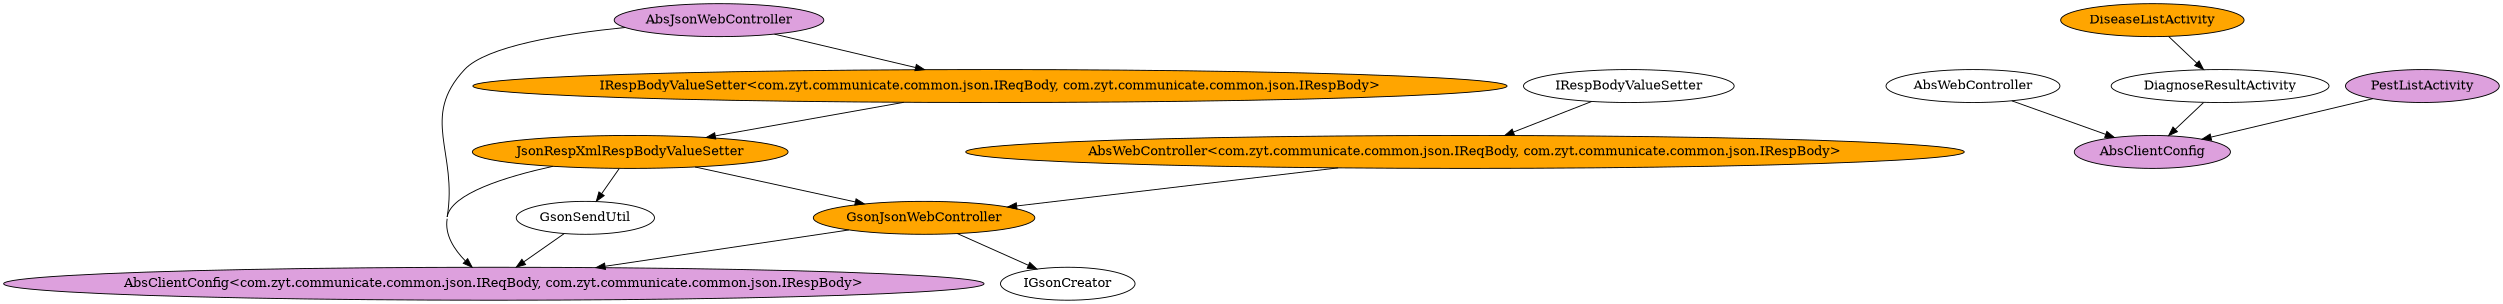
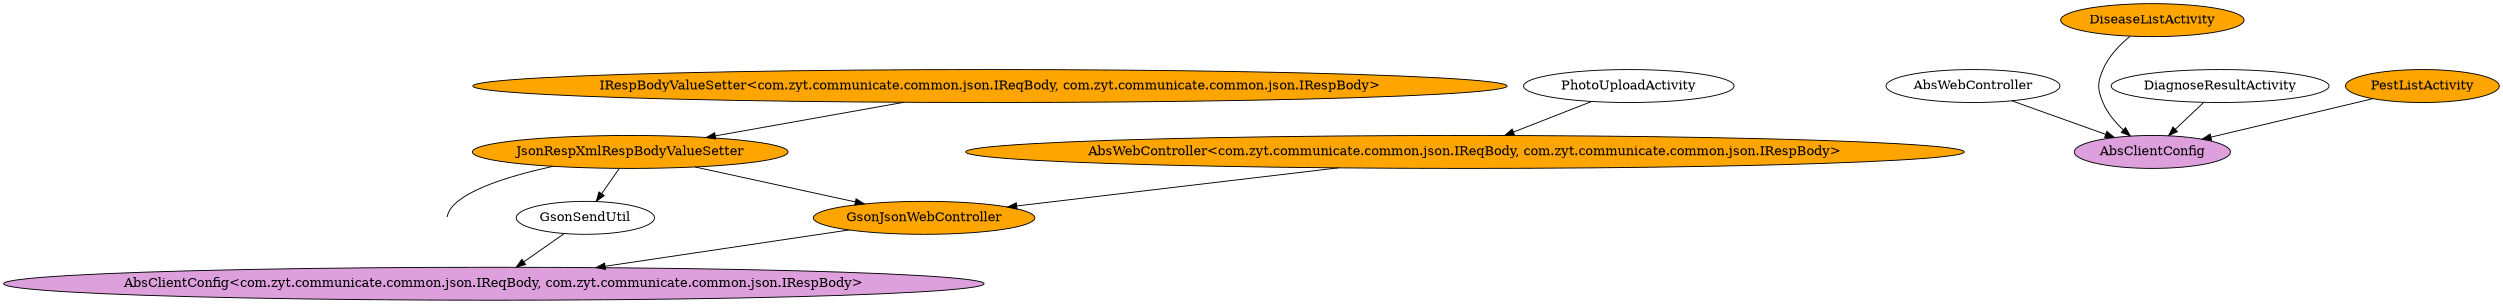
(719, 20) -> none
(2183, 50) -> (2099, 82)
(1629, 86) -> (1629, 86)
(2422, 86) -> (2422, 86)
(1068, 284) -> none
